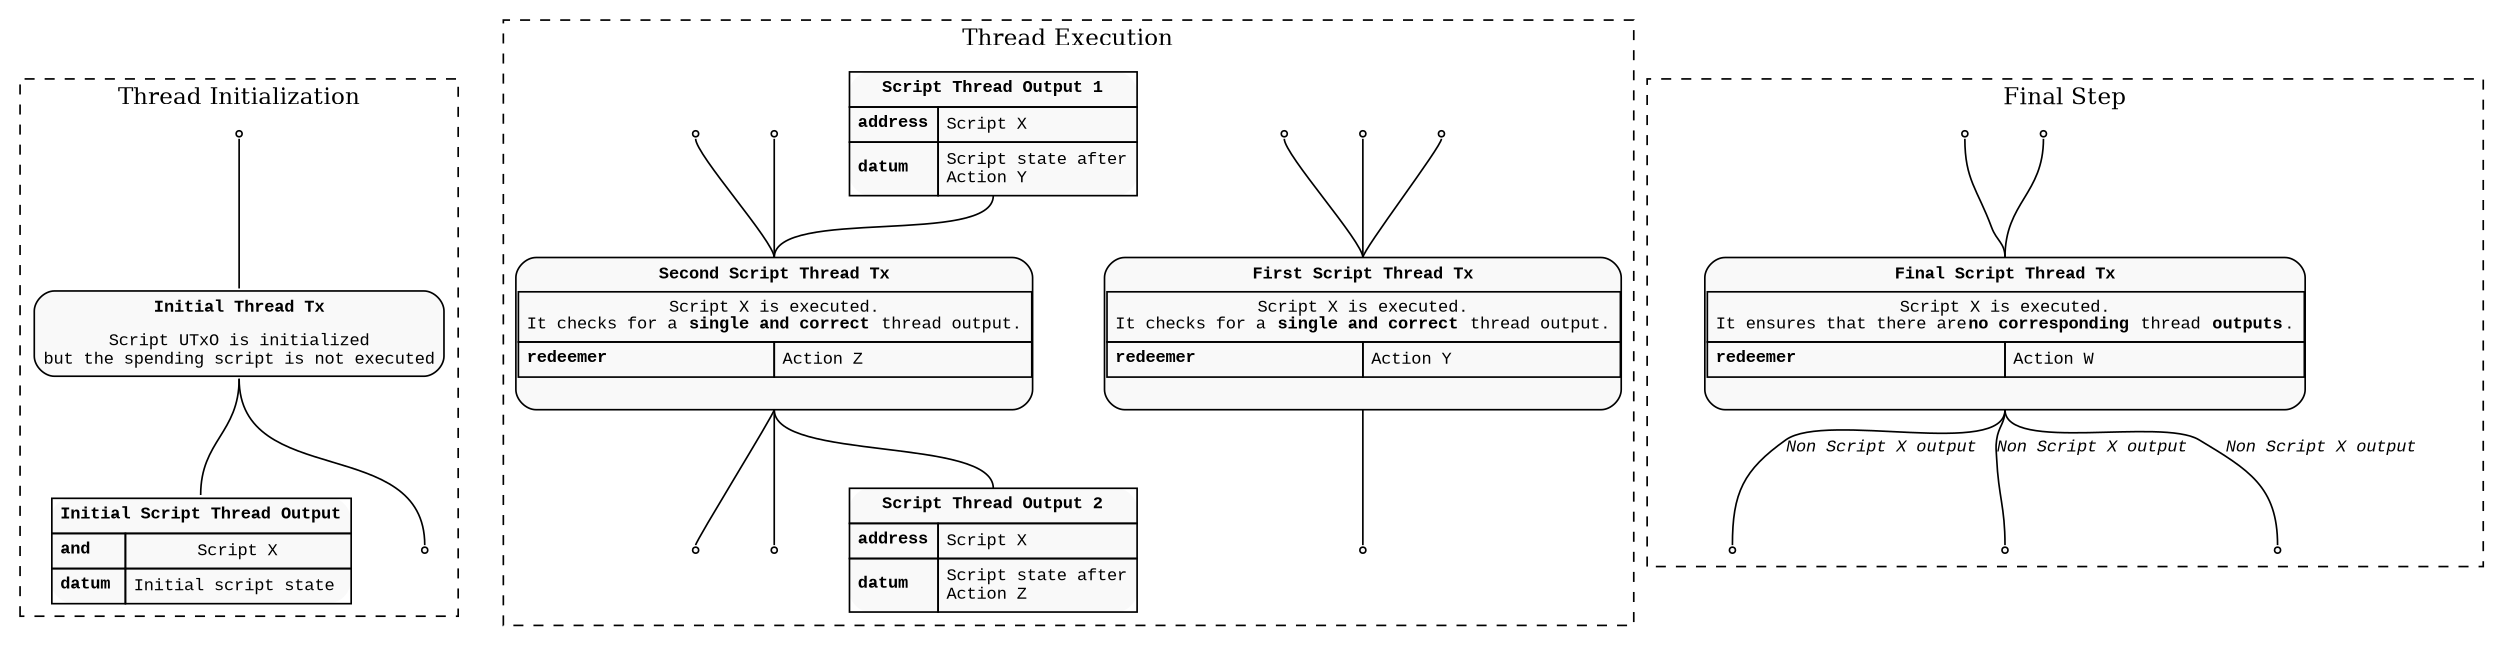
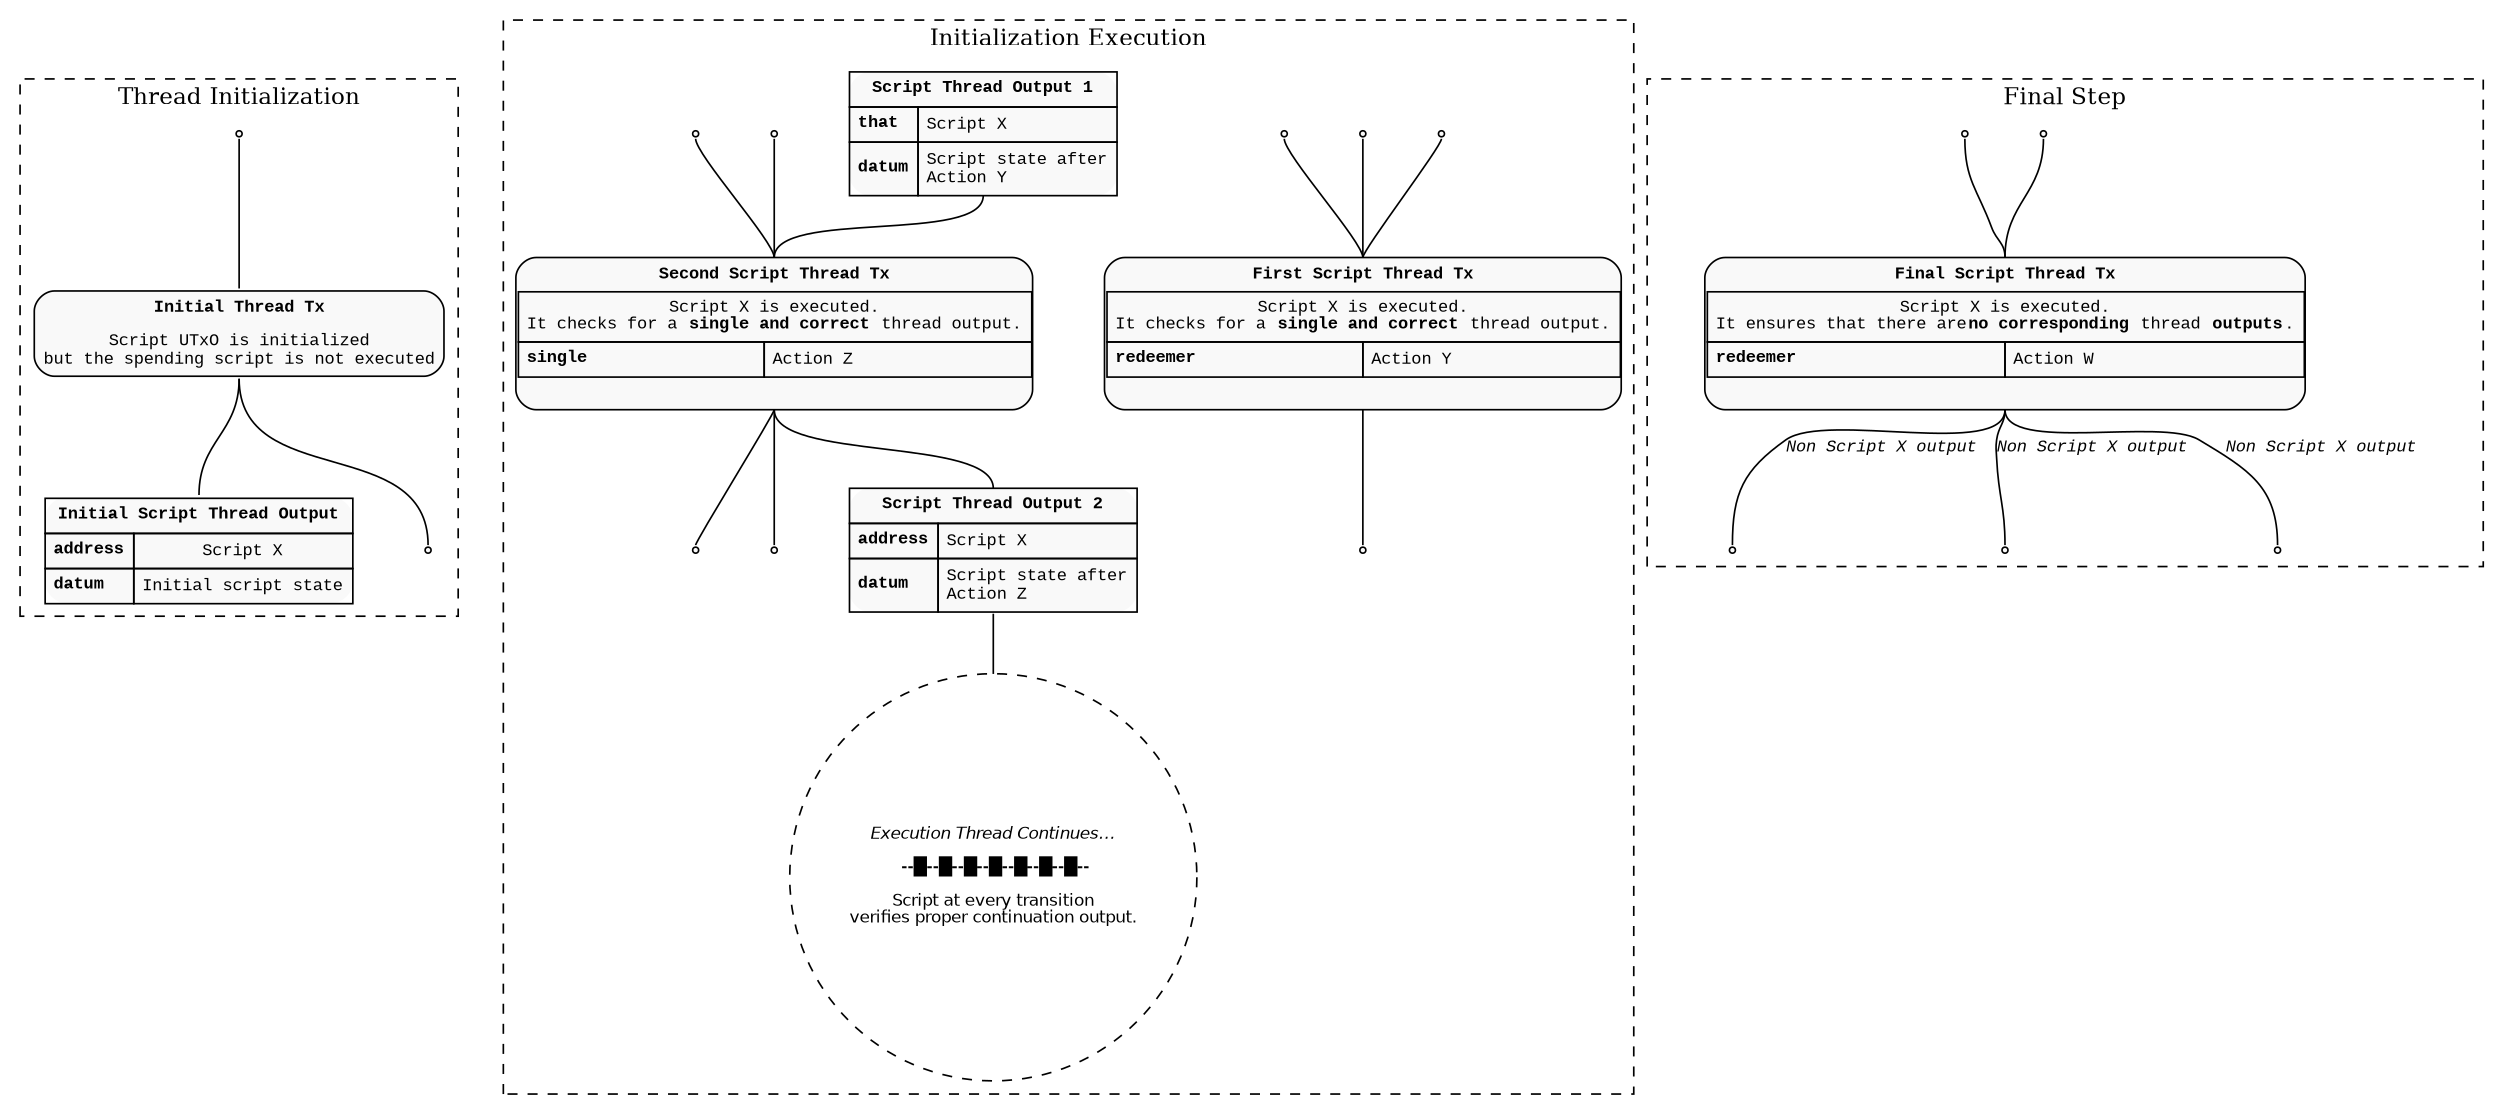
(1069, 39) -> (1069, 39)
(894, 122) -> (879, 122)
(568, 357) -> (558, 357)
(76, 548) -> (89, 548)
none -> (993, 877)
